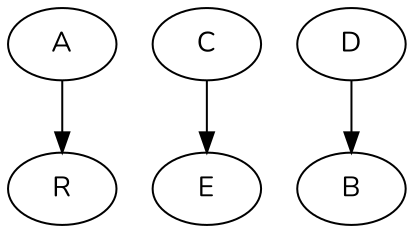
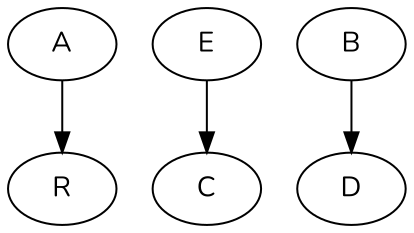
(207, 107) -> (207, 107)
(351, 107) -> (351, 107)
